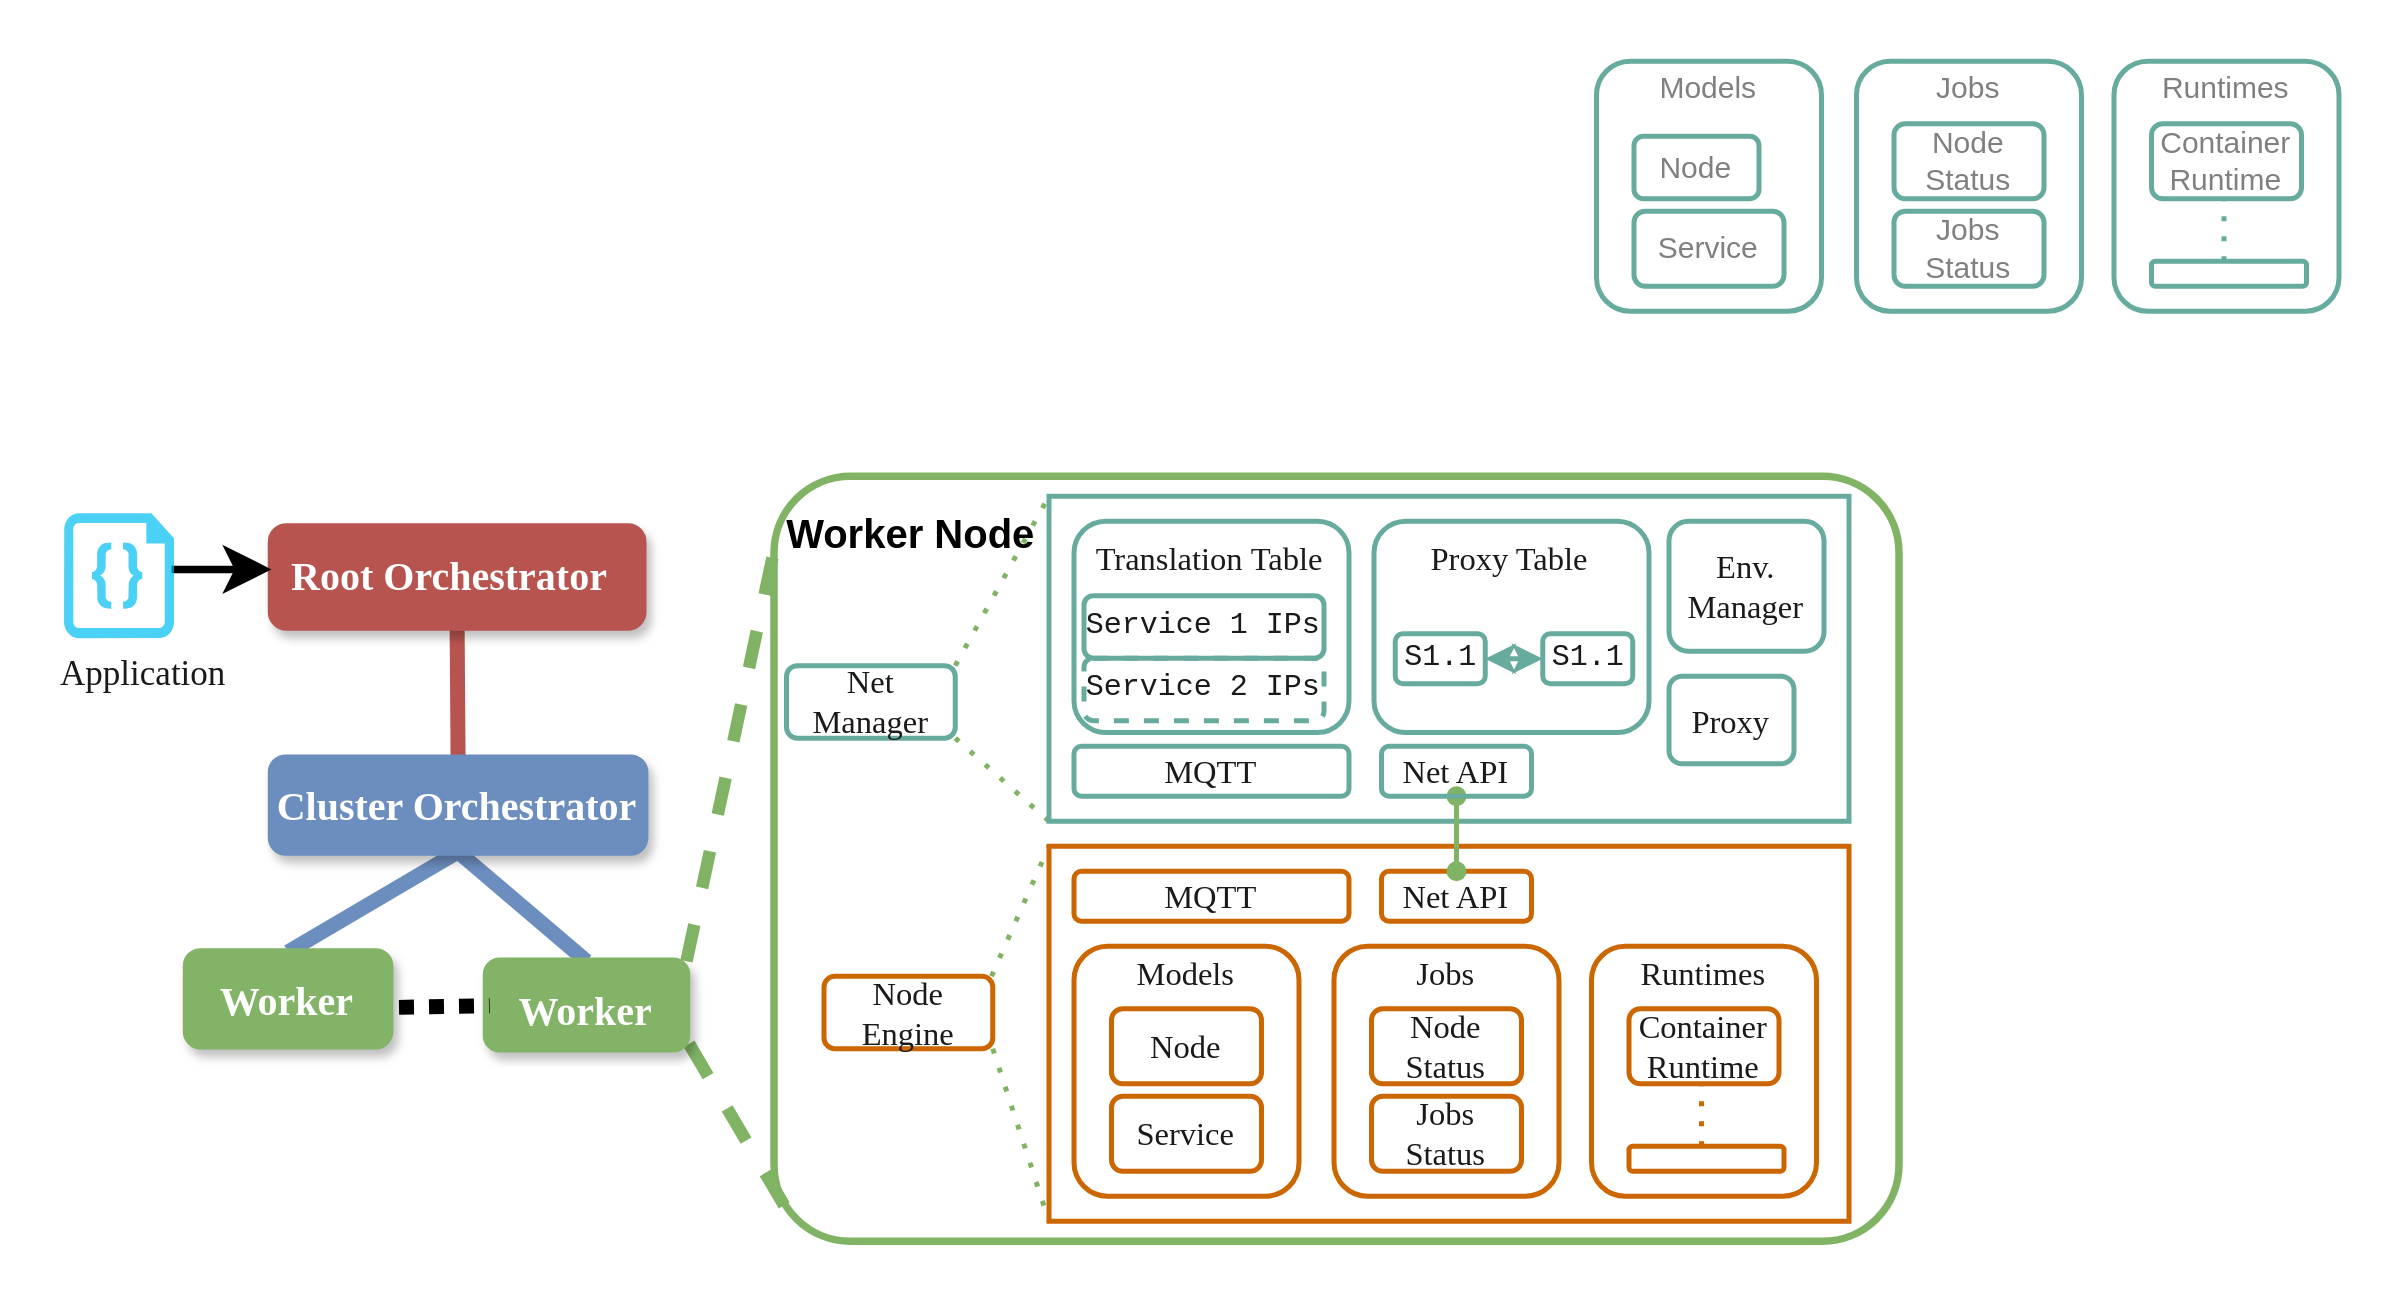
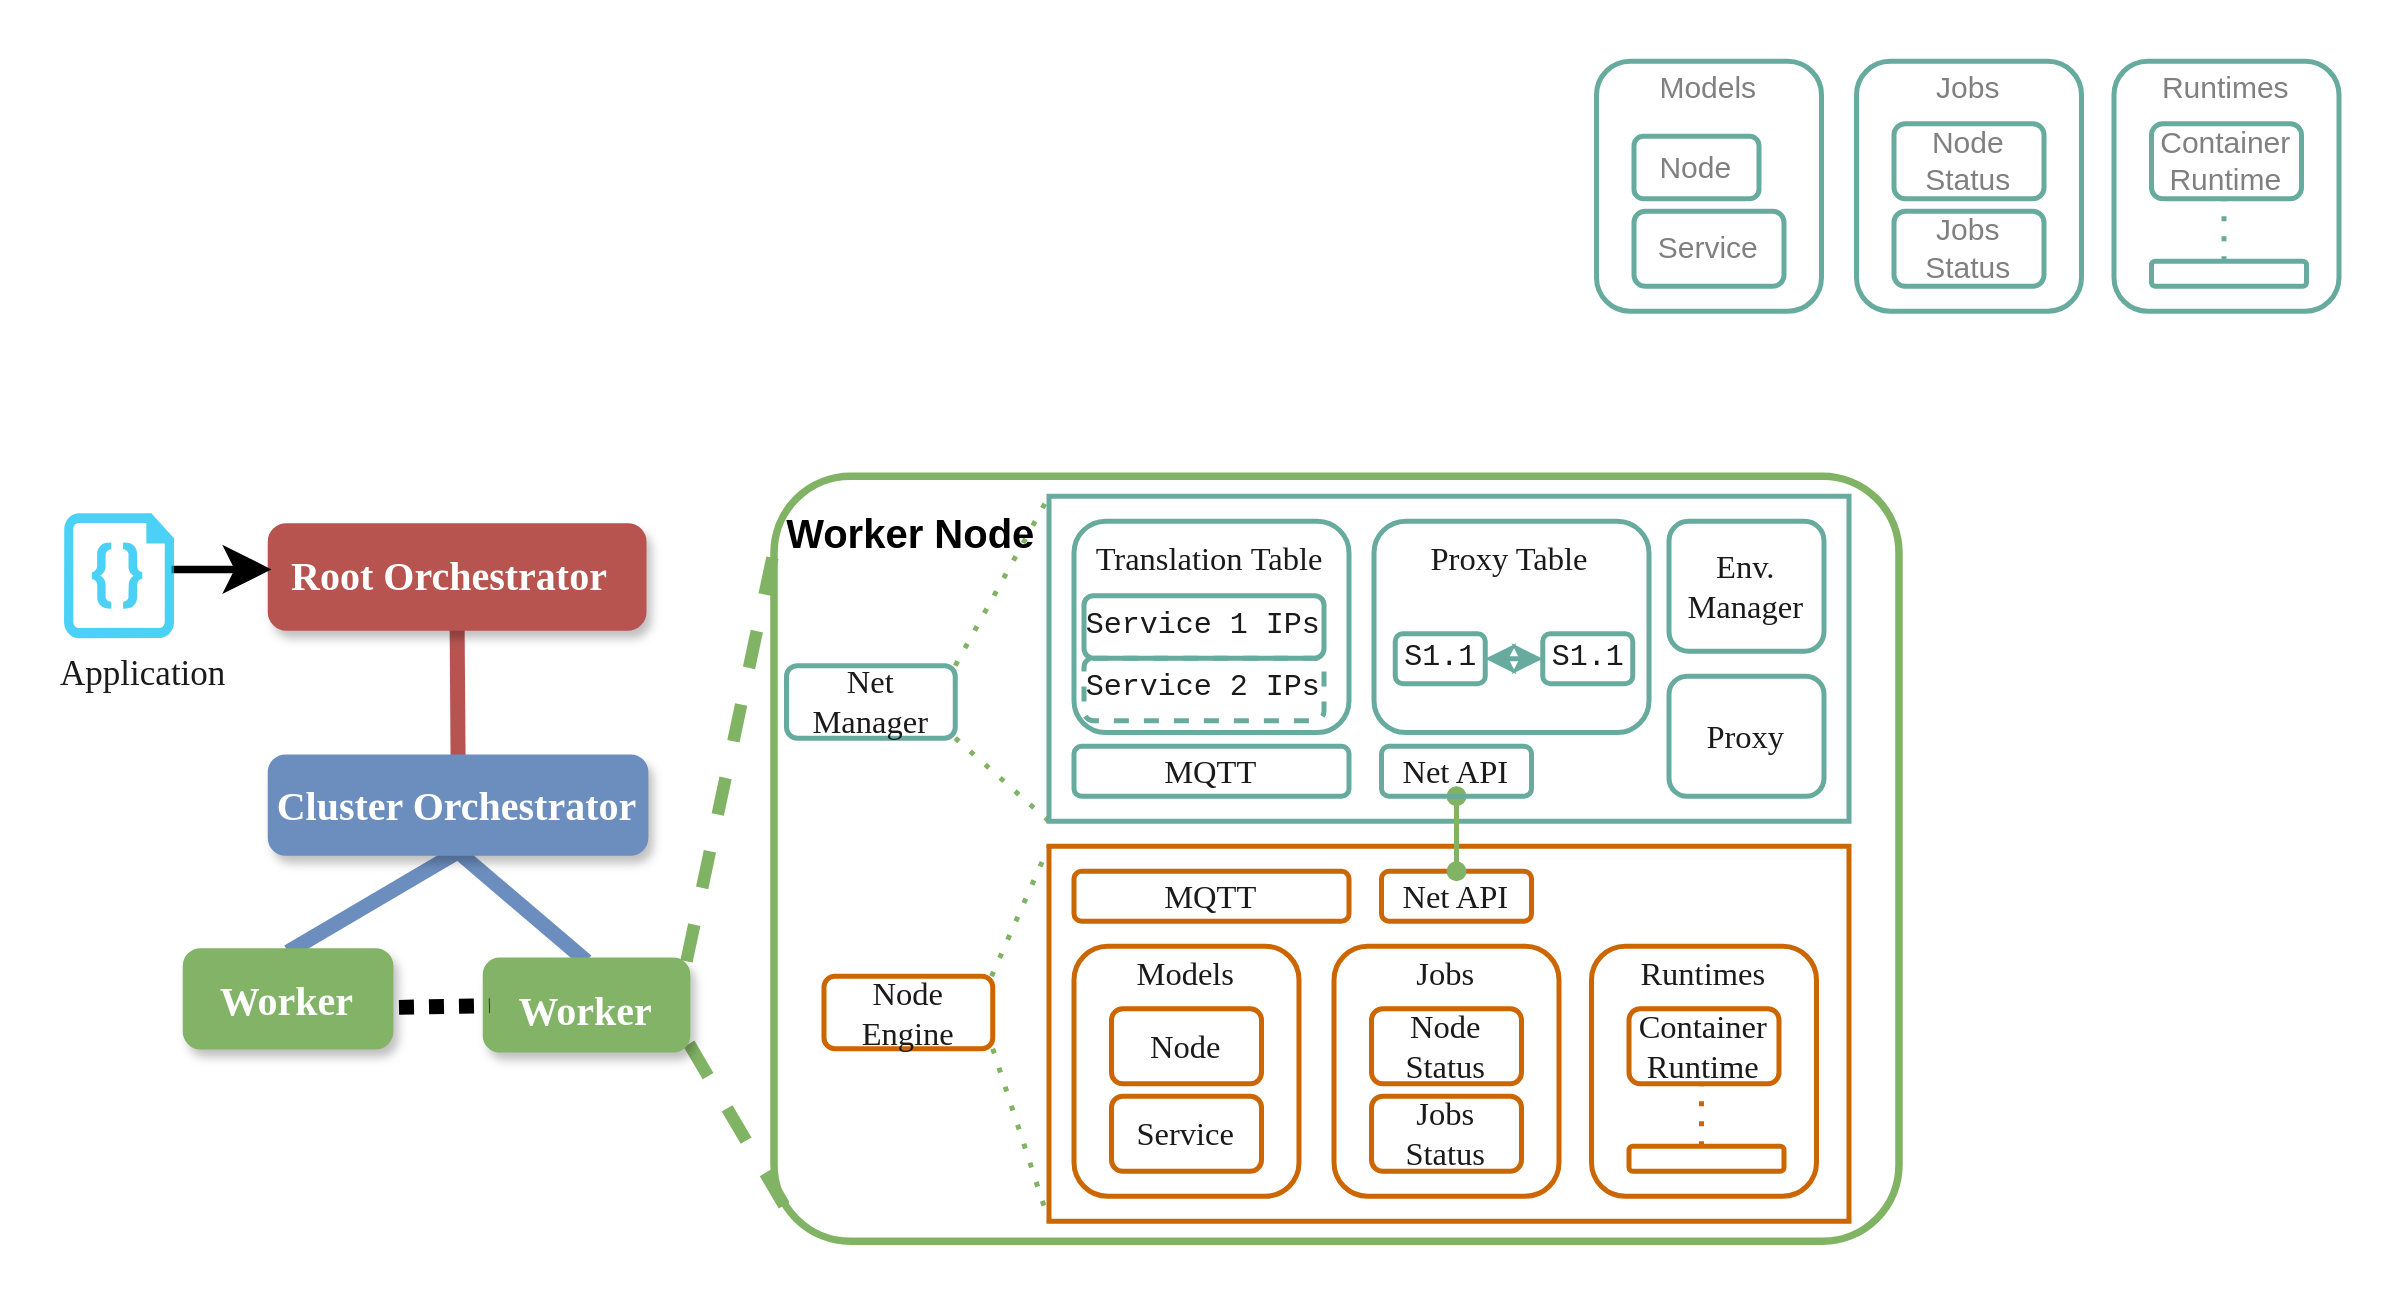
(1731, 720) -> (1746, 736)
